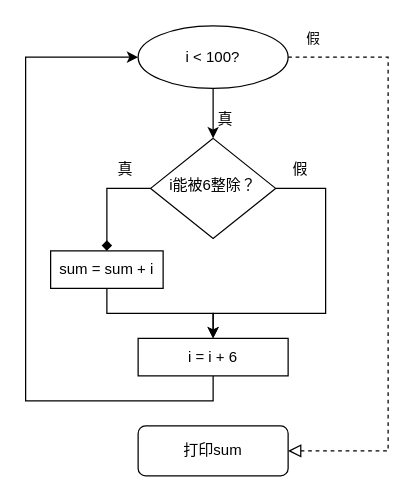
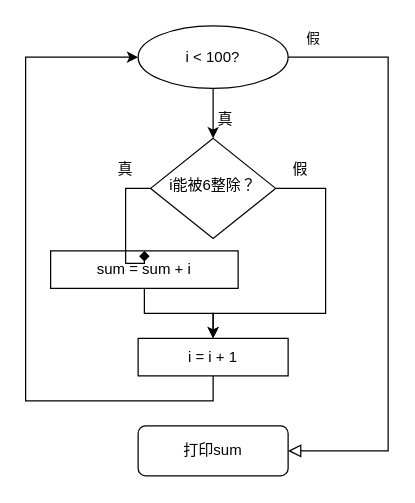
(388, 247) -> (388, 247)
(107, 269) -> (144, 269)
(213, 357) -> (213, 357)
